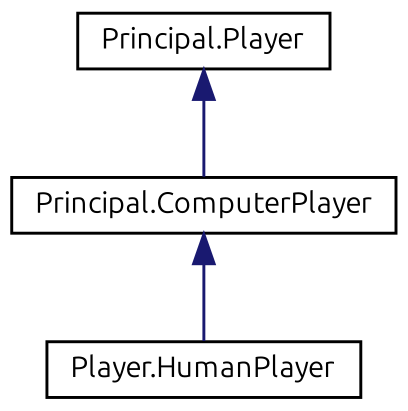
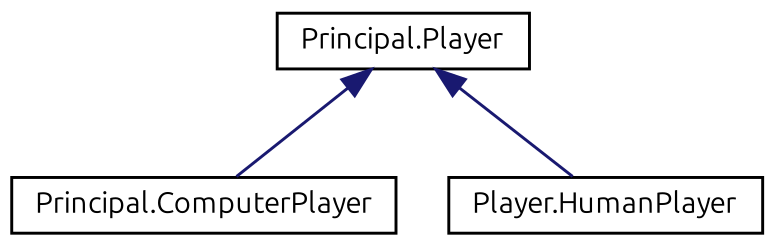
(204, 303) -> (516, 132)
